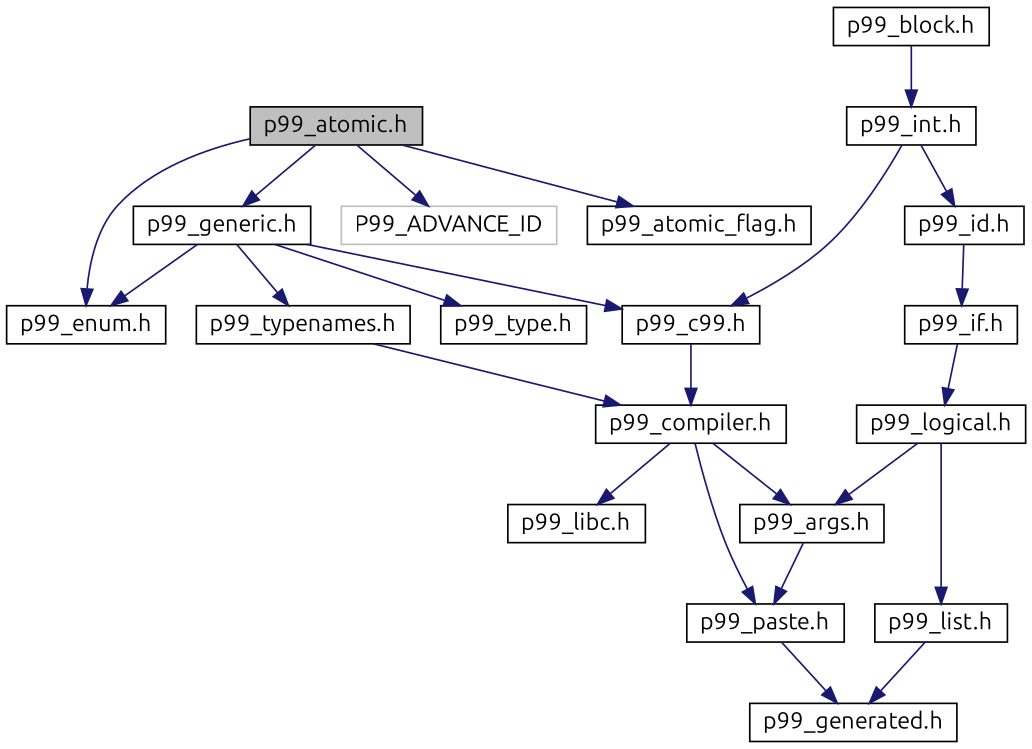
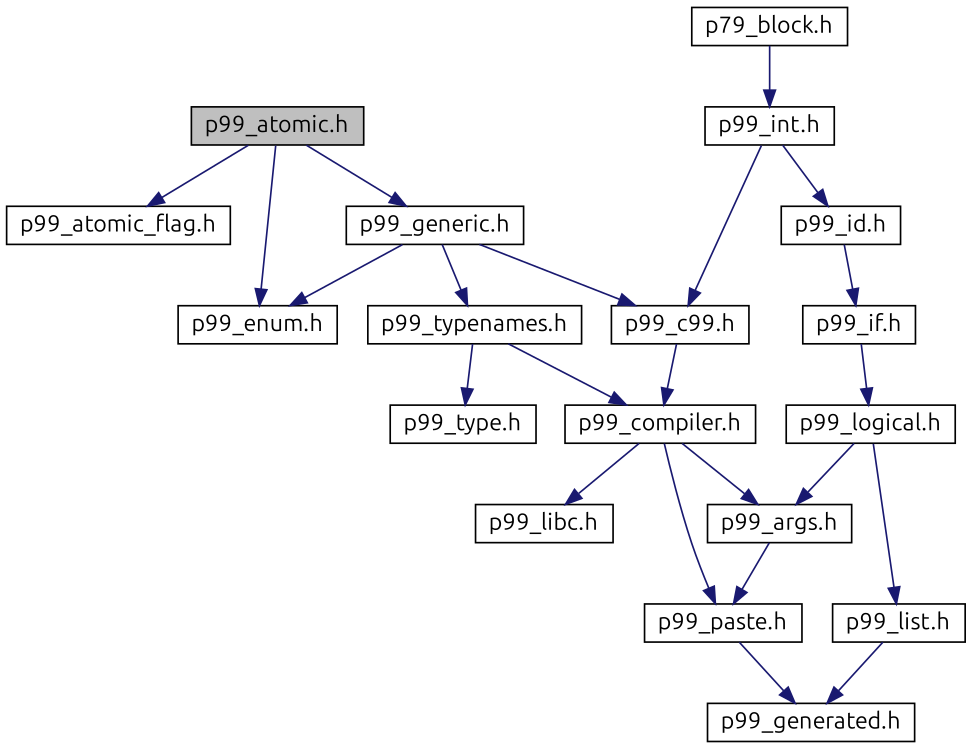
(911, 27) -> (770, 27)
(449, 225) -> none
(360, 272) -> (470, 366)
